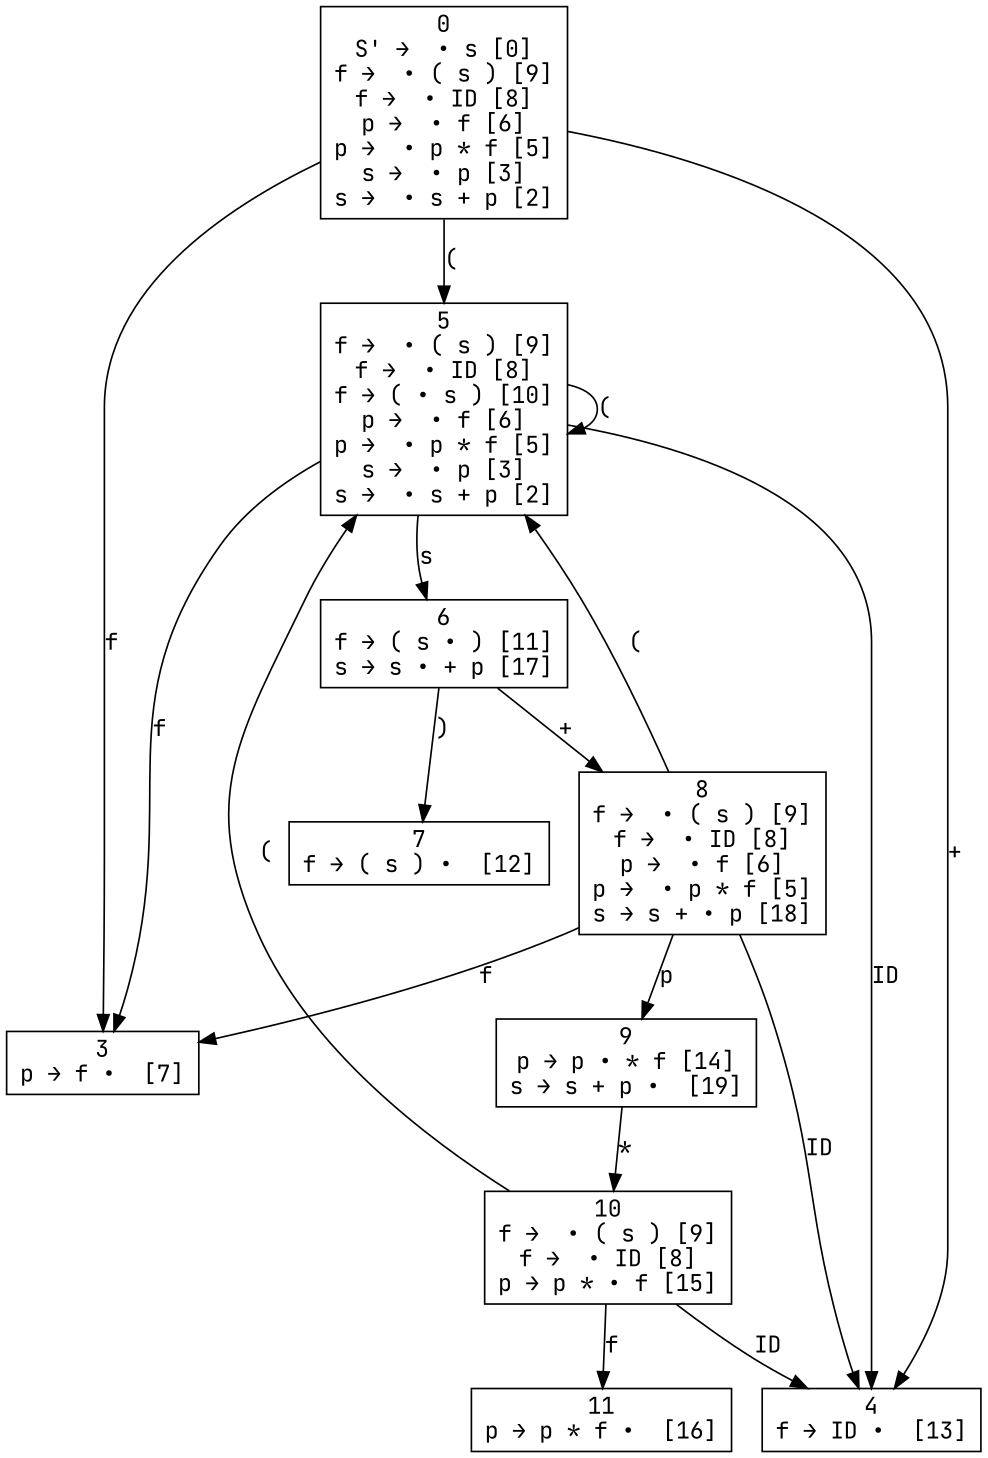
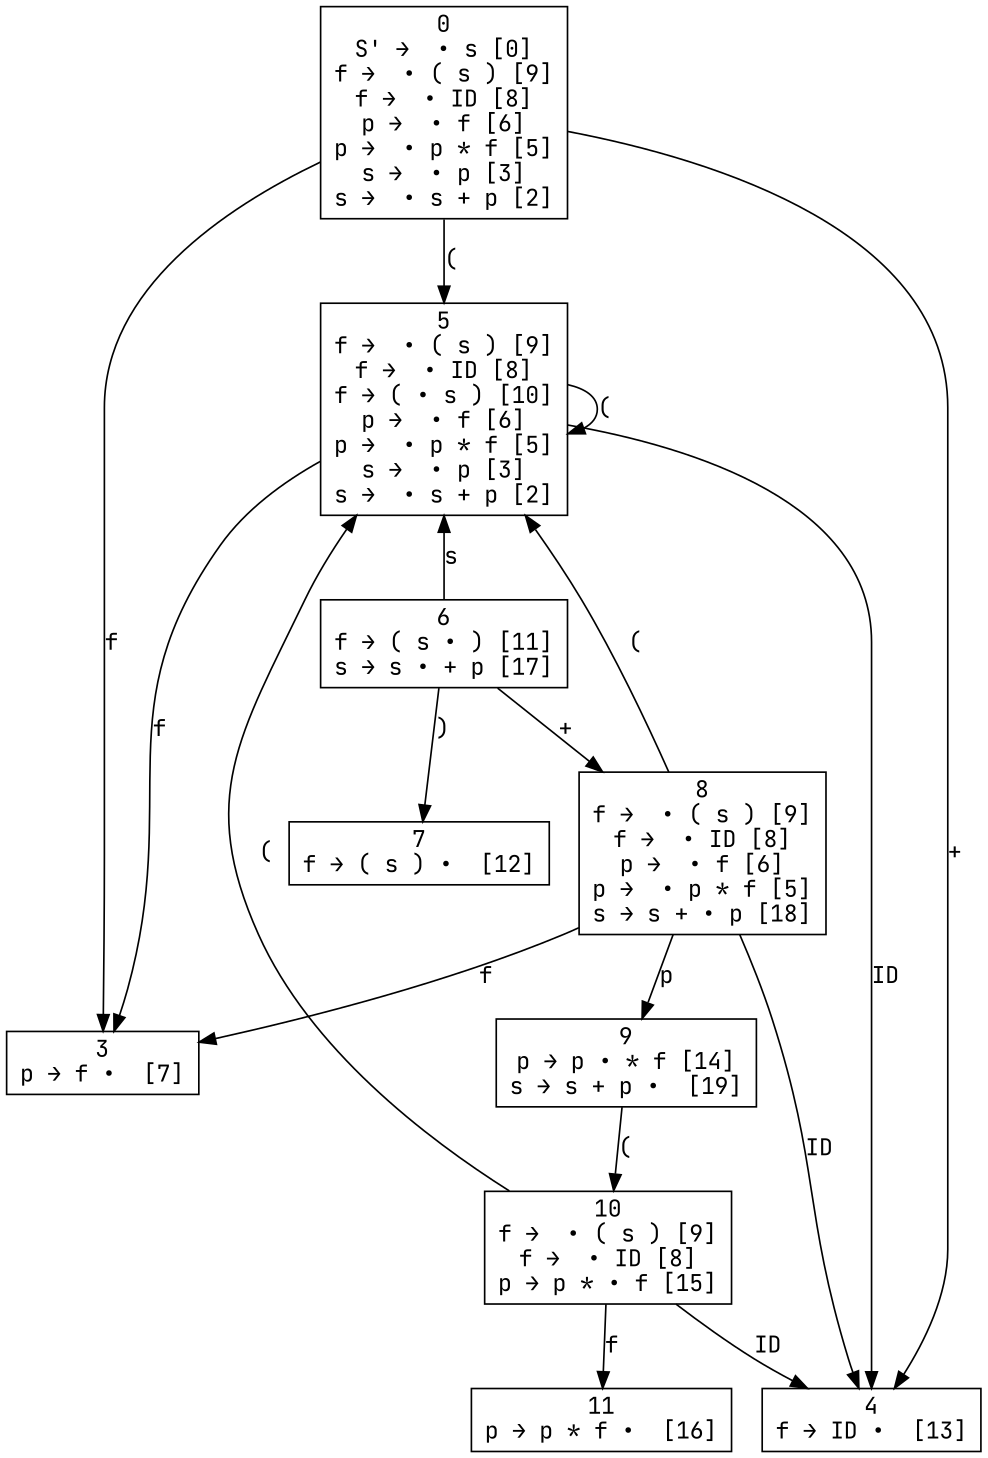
(417, 550) -> (444, 566)
(625, 1149) -> (625, 1149)
